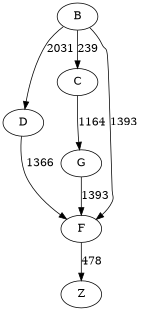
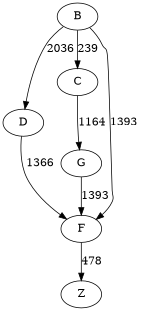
(61, 49) -> (61, 49)
